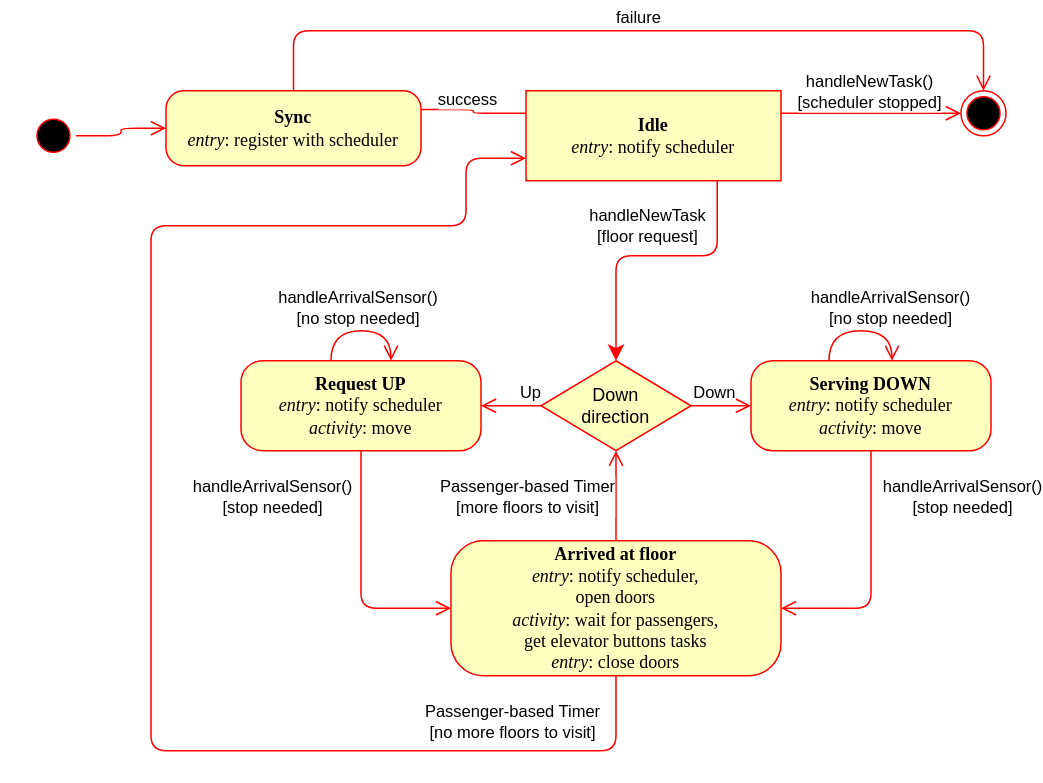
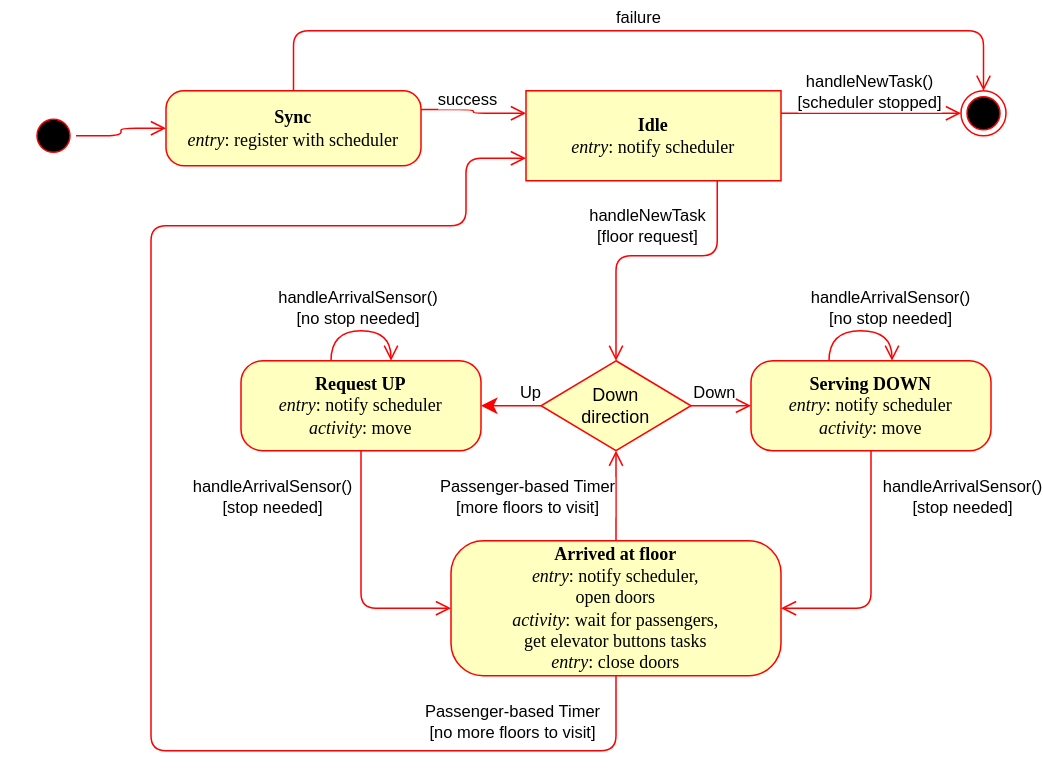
(520, 113) -> (519, 113)
(616, 347) -> (616, 350)
(491, 406) -> (495, 406)
